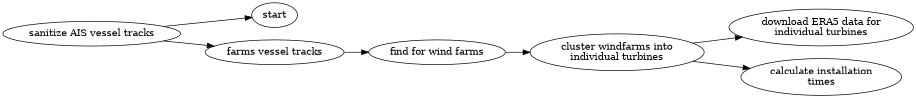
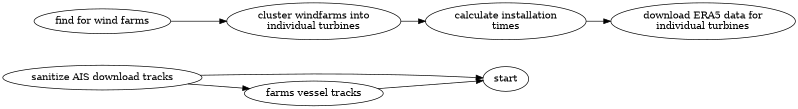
(92, 34) -> (102, 78)
(714, 41) -> (595, 21)
(353, 52) -> (427, 85)
